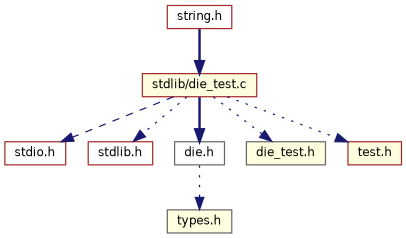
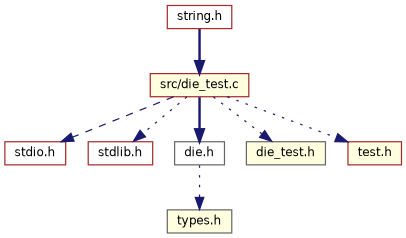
(200, 85) -> (200, 85)
